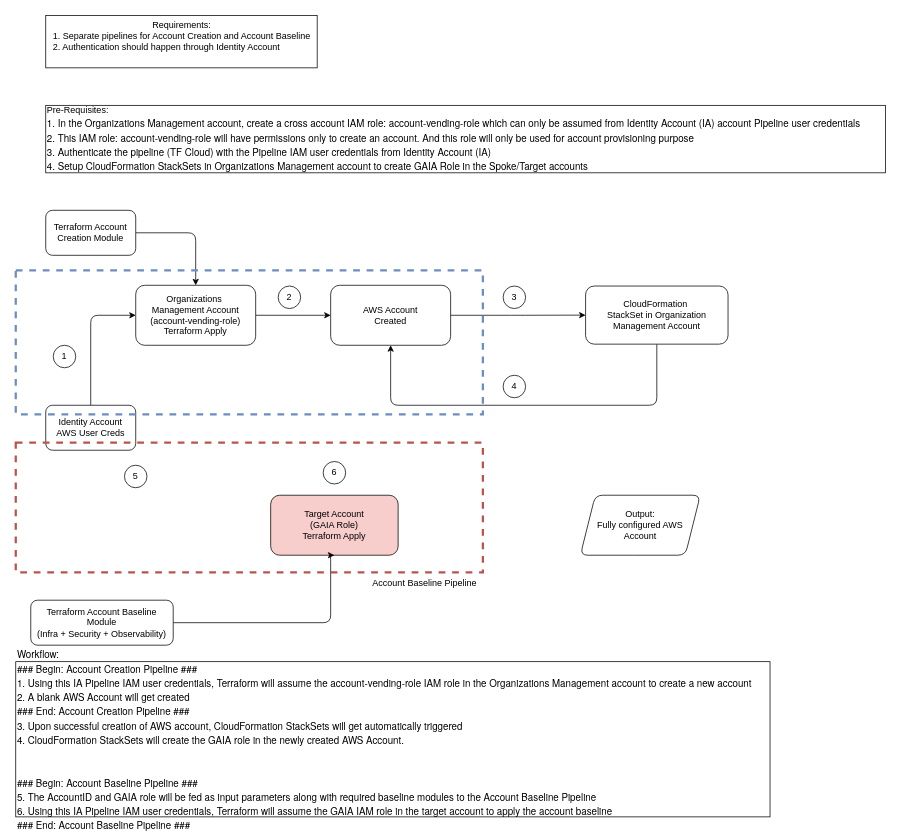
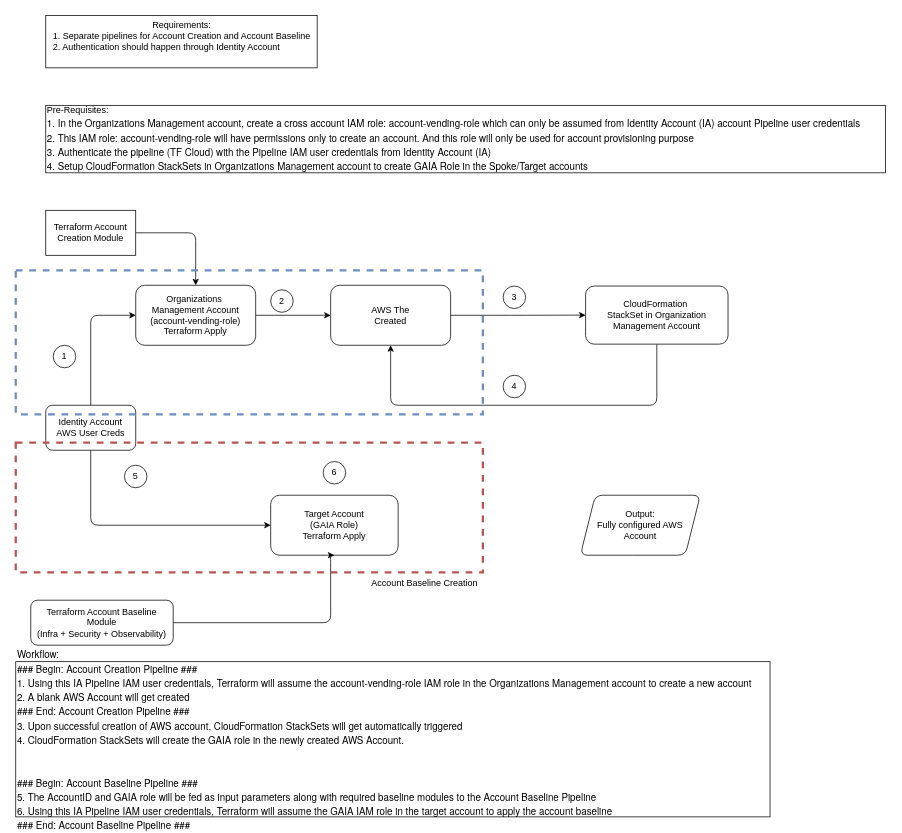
(90, 233) -> (90, 233)
(289, 297) -> (282, 301)
(390, 315) -> (390, 315)
none -> (143, 525)
(334, 525) -> (334, 525)
(425, 584) -> (425, 584)
